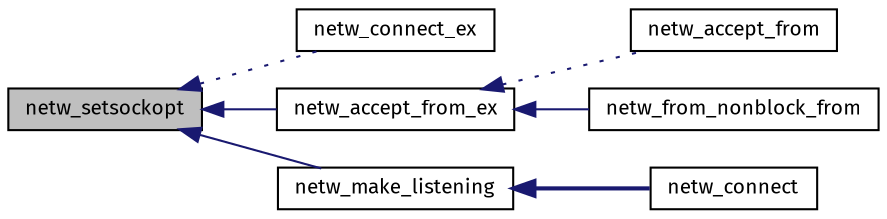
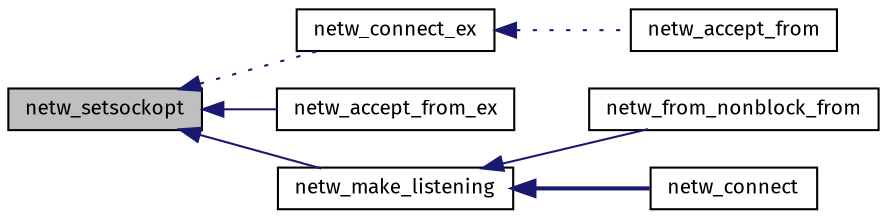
(575, 67) -> (573, 30)
(562, 109) -> (575, 146)
